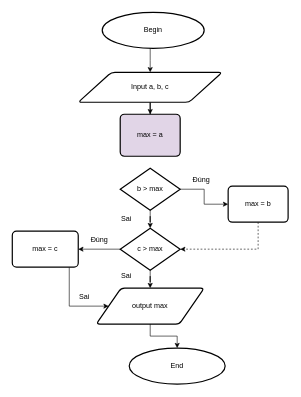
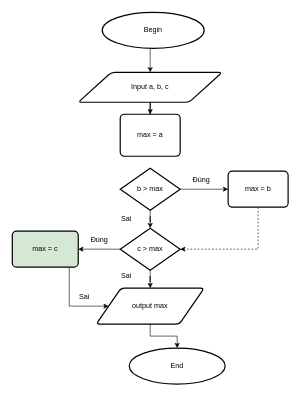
(150, 135) -> (150, 135)
(258, 204) -> (258, 189)
(45, 249) -> (45, 249)
